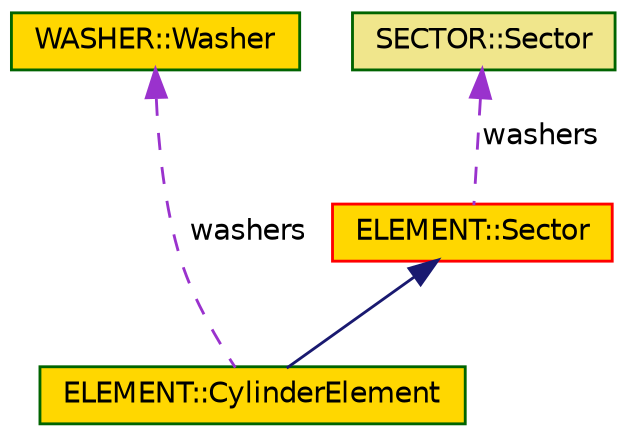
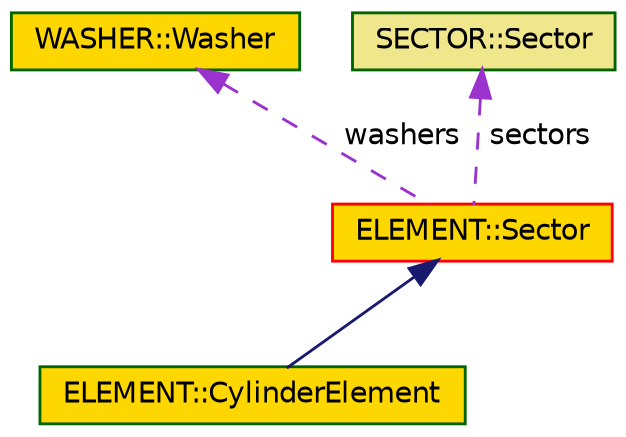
(537, 137) -> (537, 137)
(175, 239) -> (327, 144)
